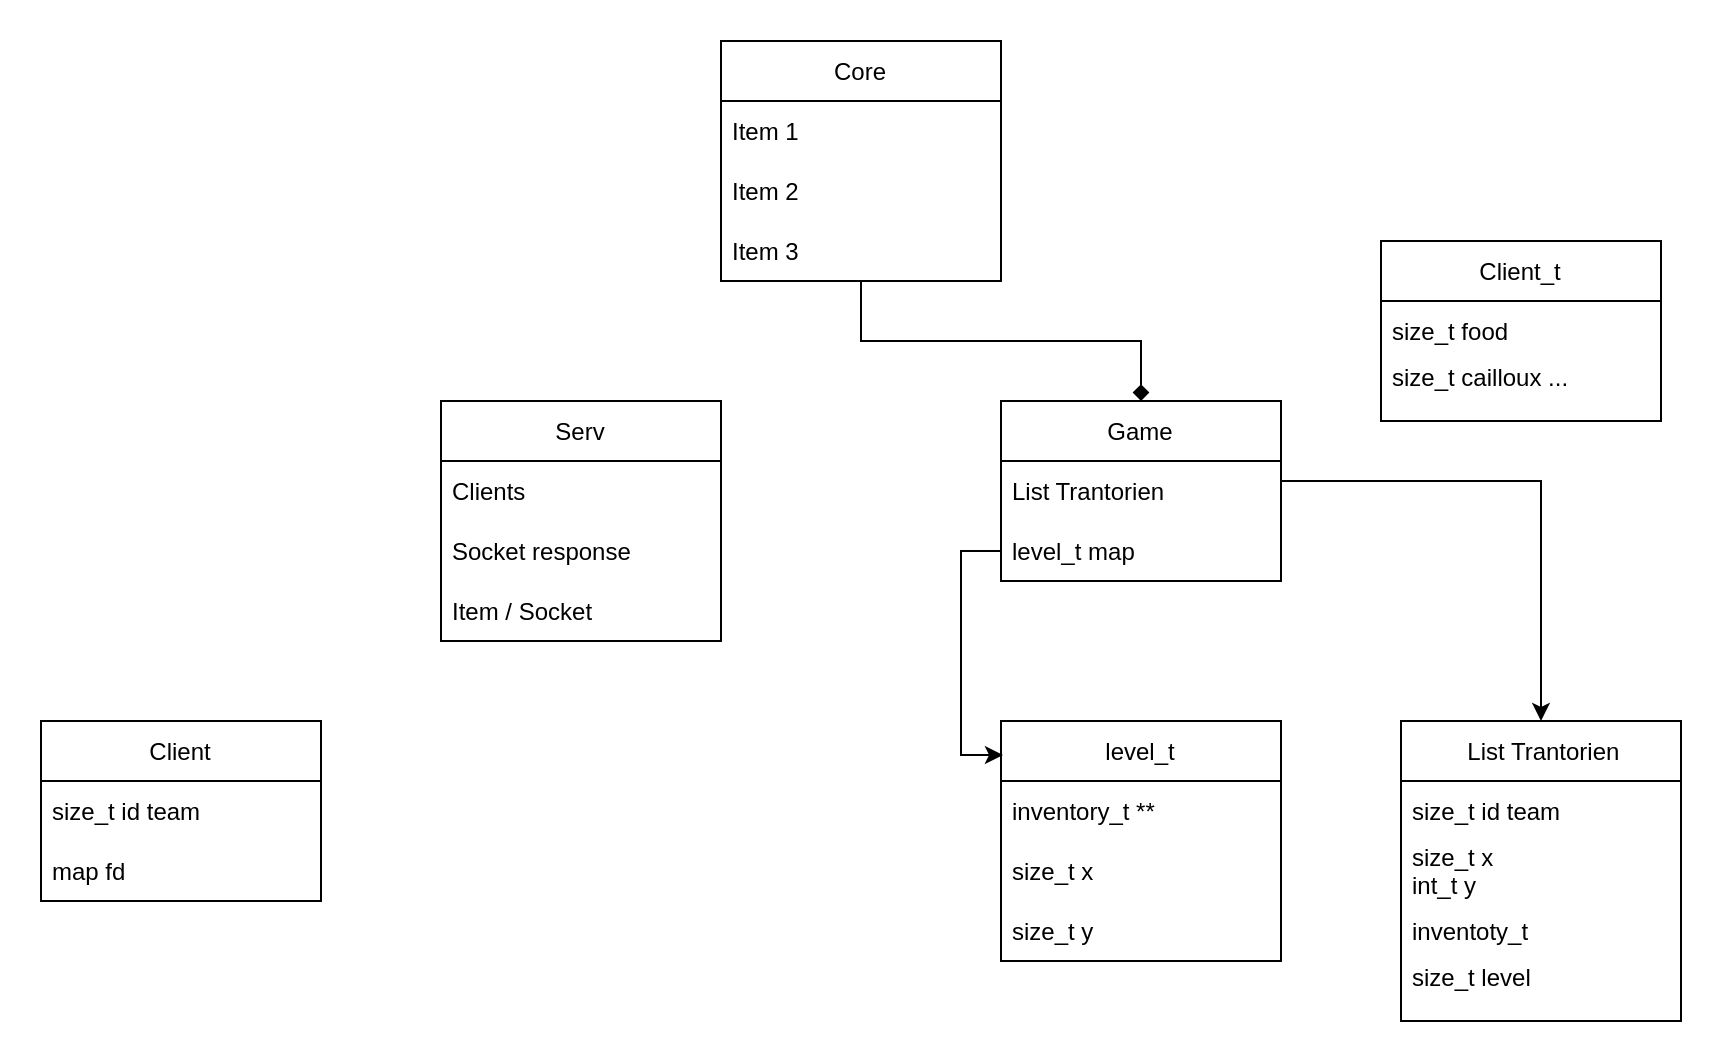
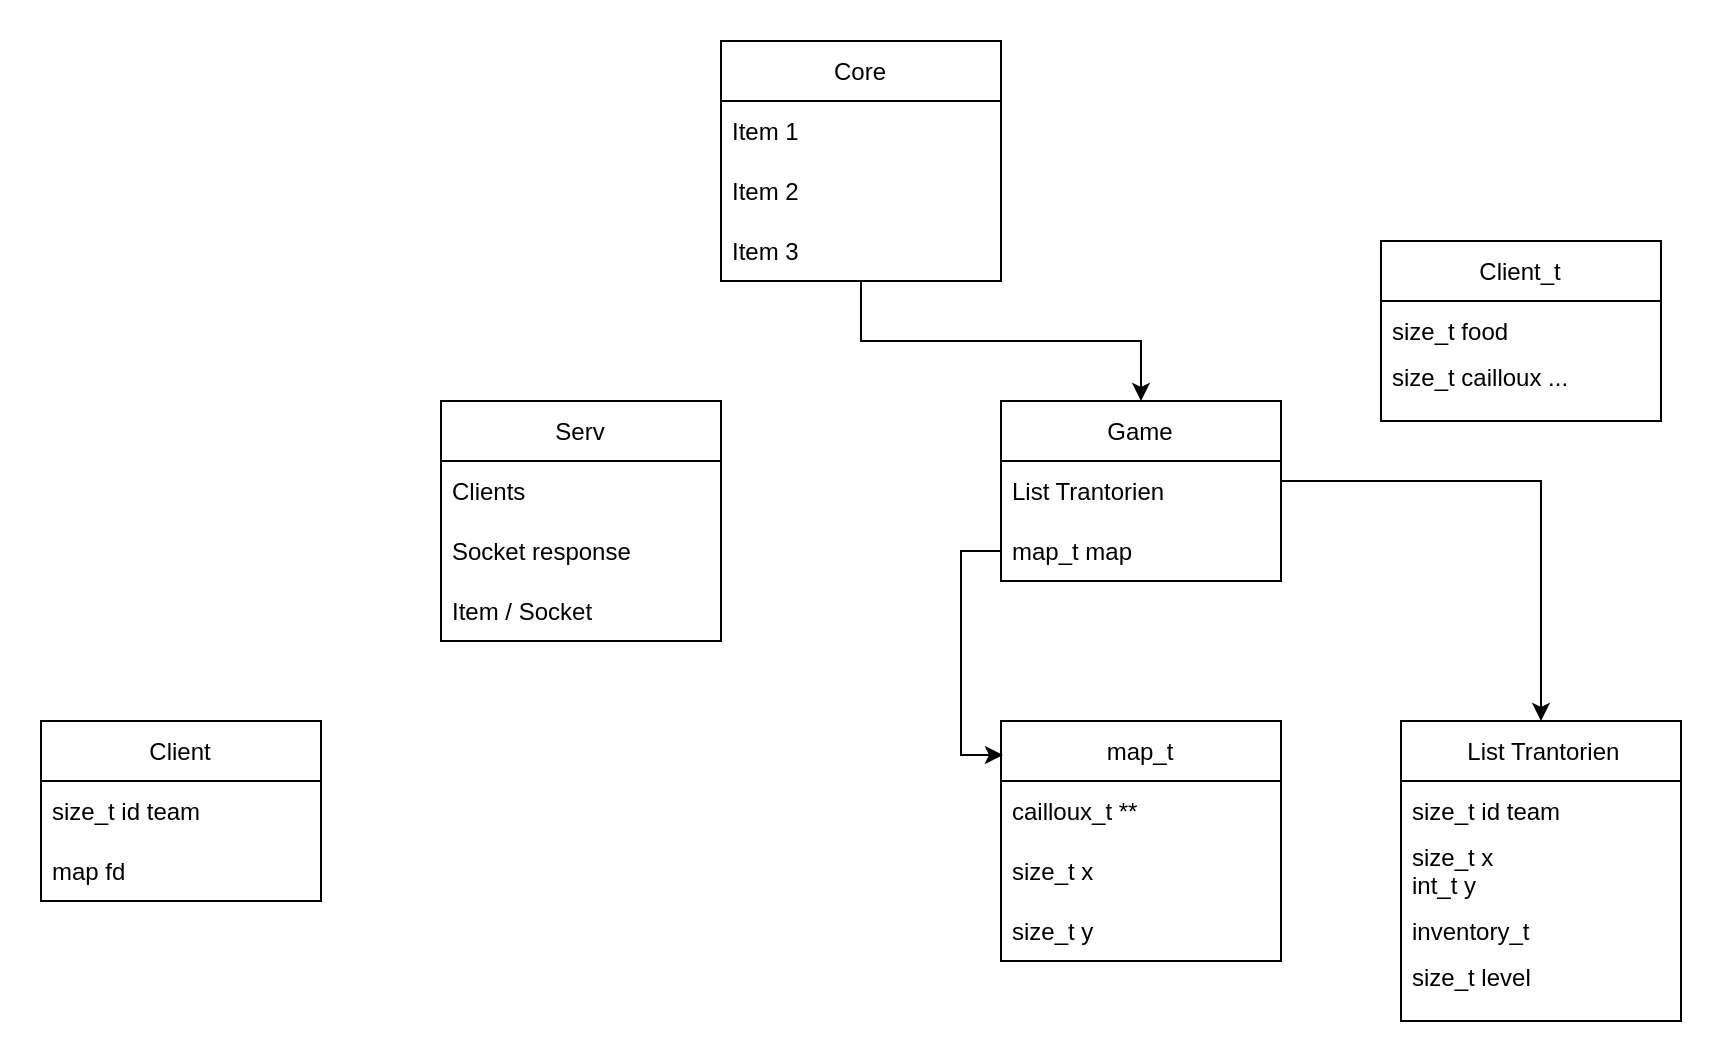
(1141, 385) -> (1141, 386)
(1077, 552) -> (1069, 552)
(1140, 752) -> (1140, 752)
(1100, 812) -> (1087, 812)
(1483, 932) -> (1483, 932)
